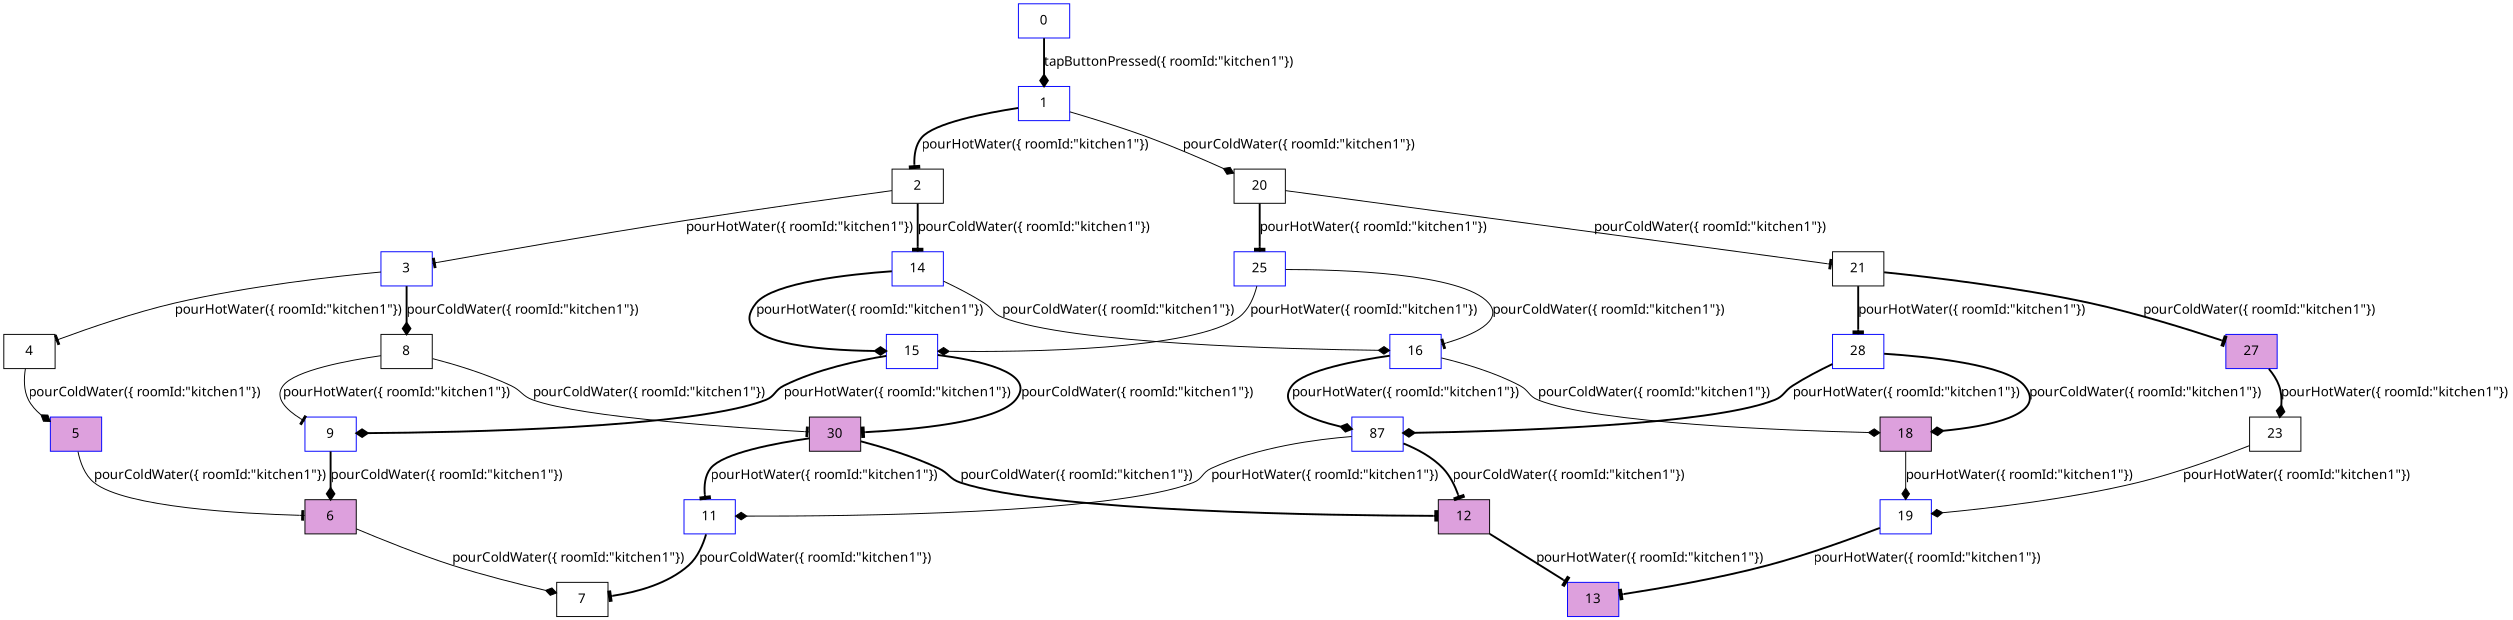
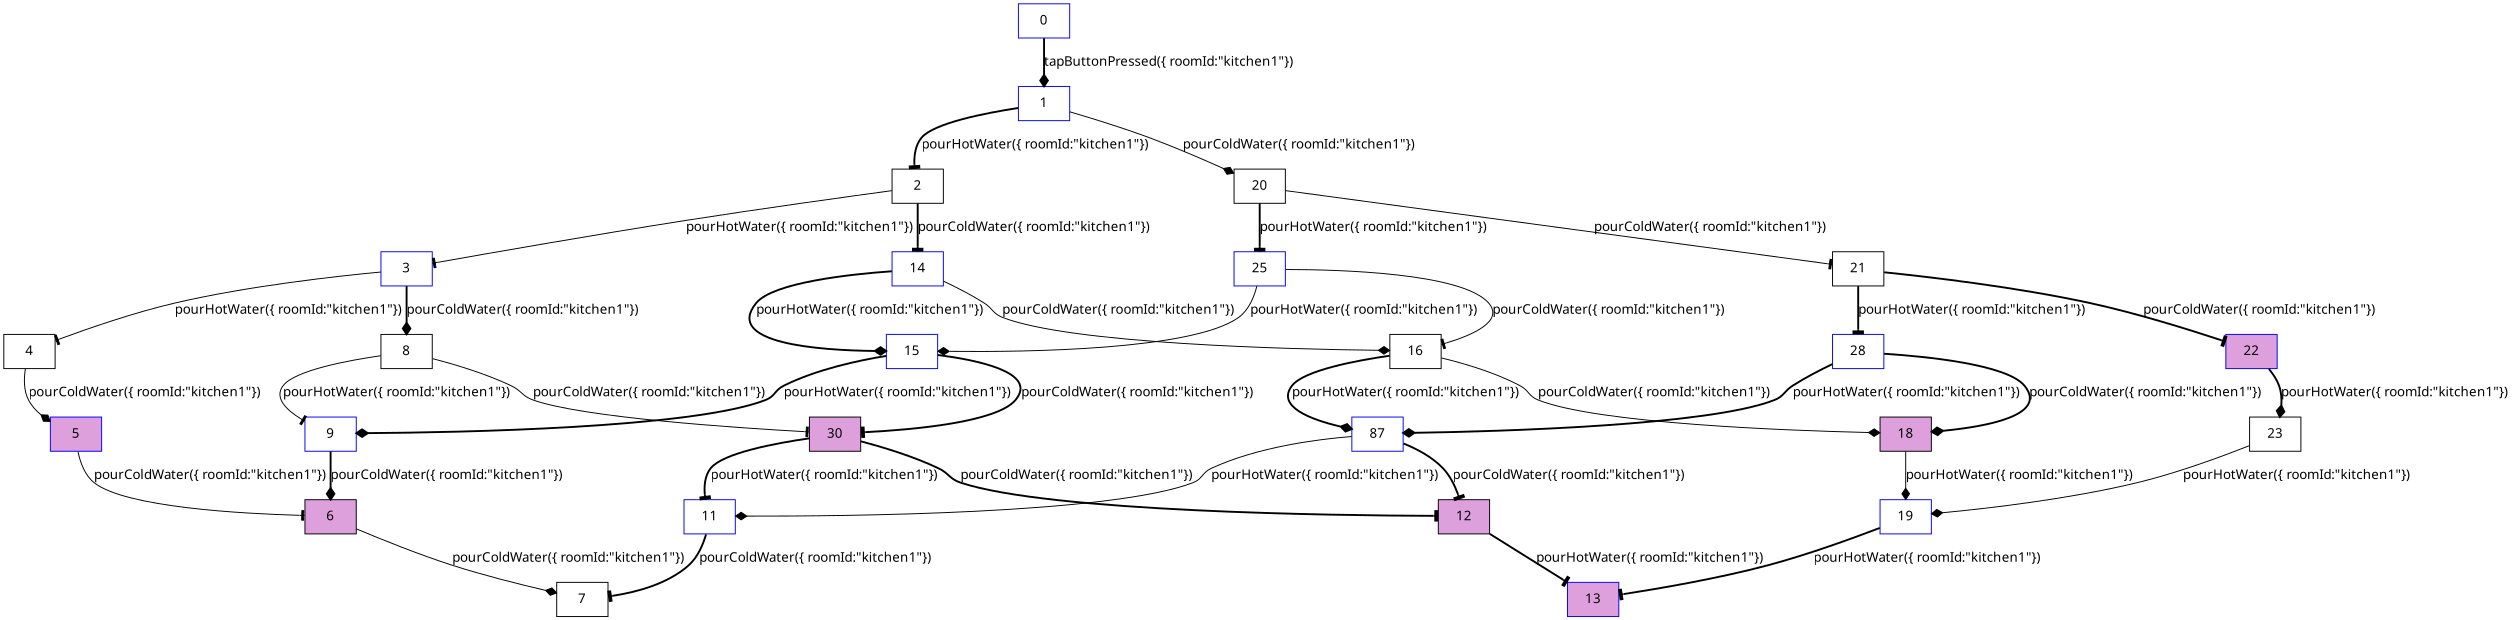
(1416, 352) -> (1416, 352)
(2252, 352) -> (2252, 352)
